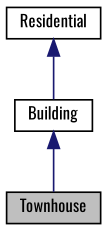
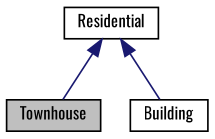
(54, 170) -> (78, 76)
